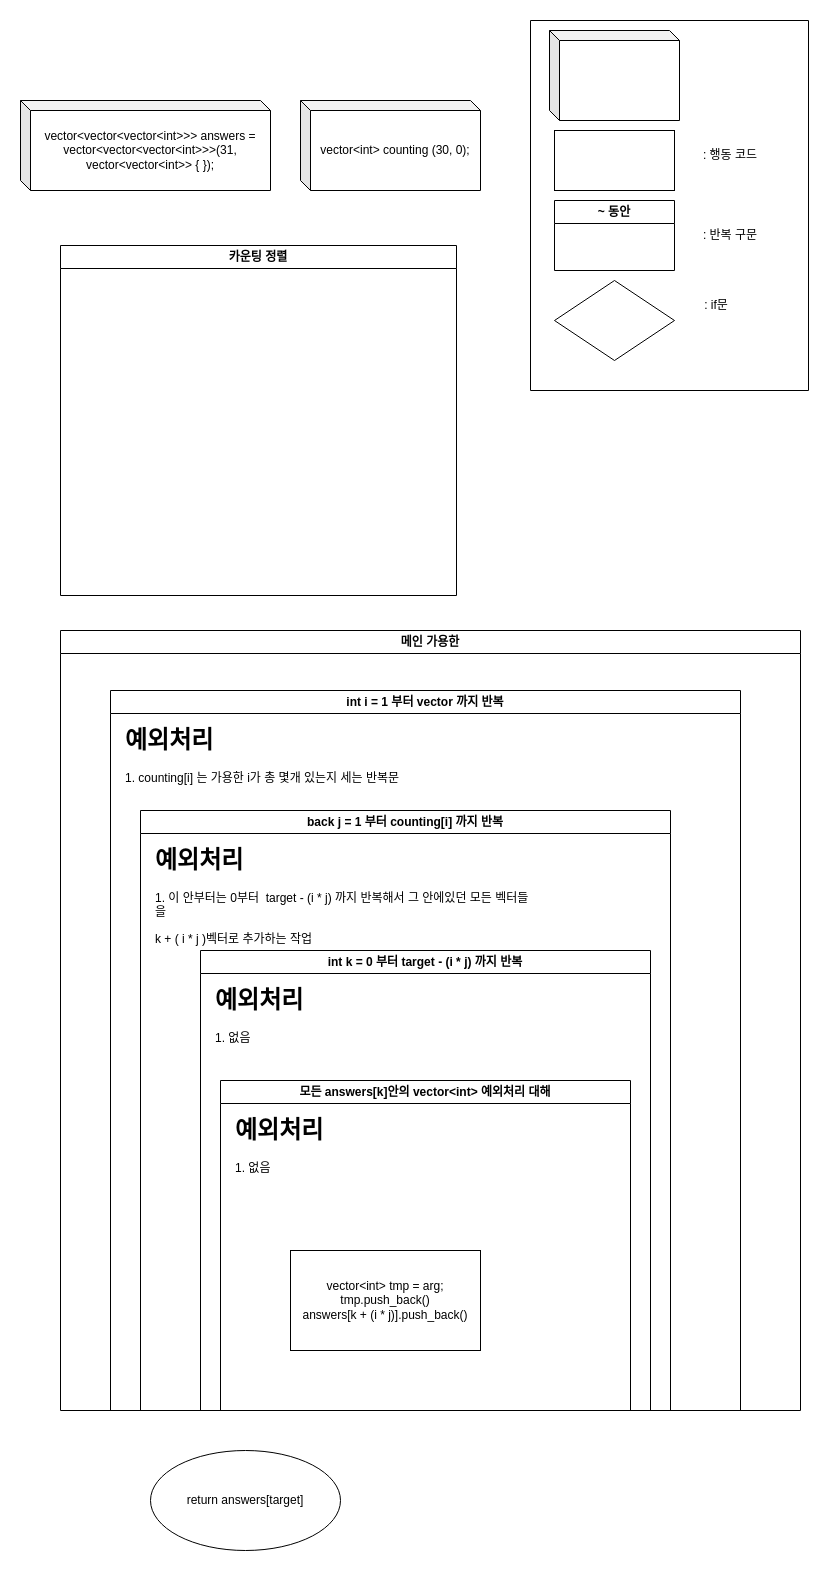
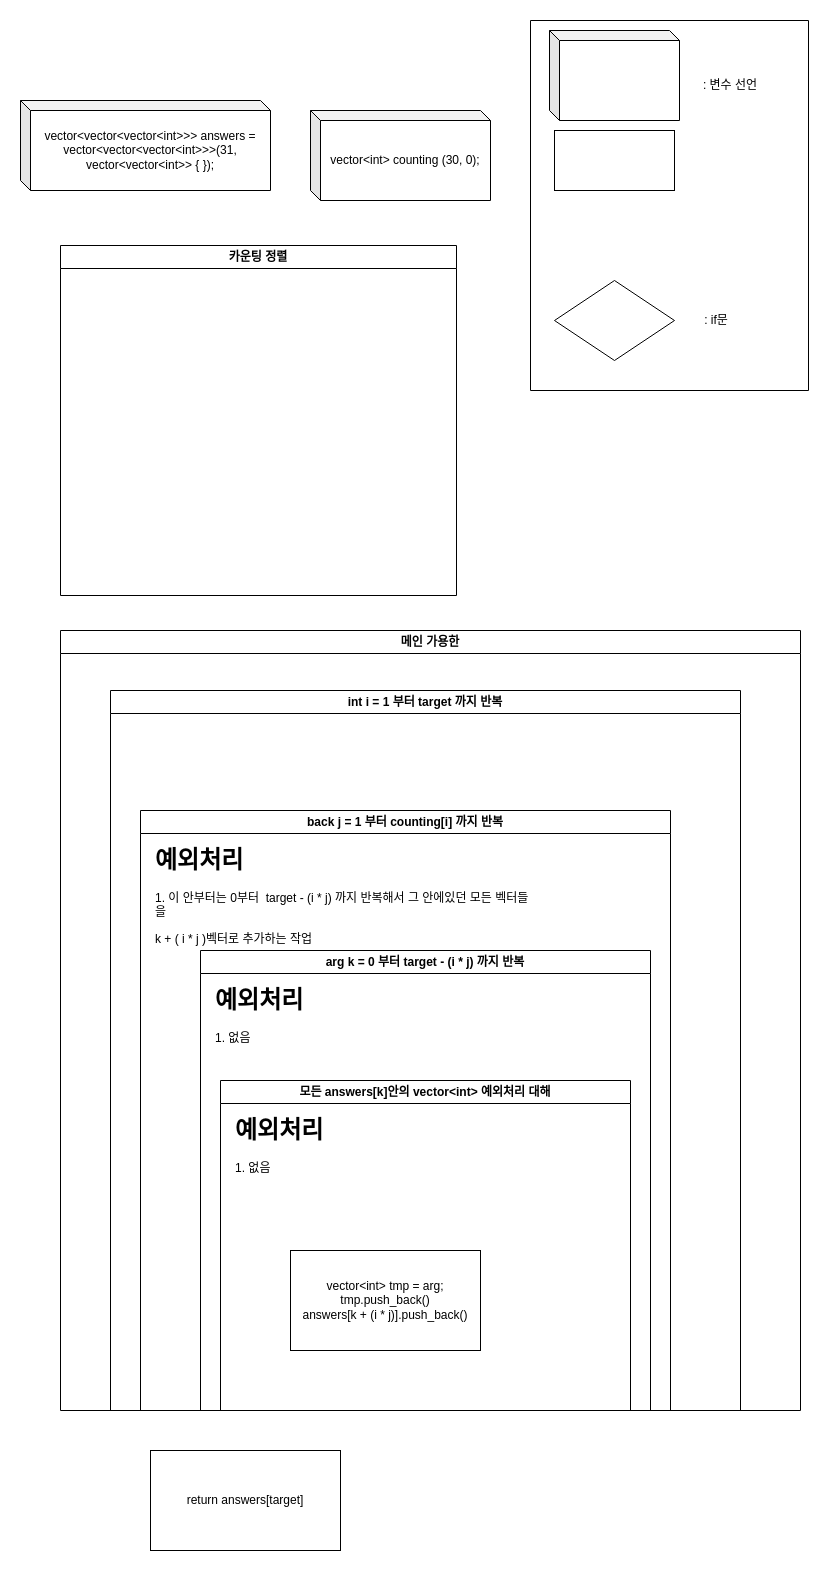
none -> (731, 86)
(391, 146) -> (401, 156)
(731, 156) -> none
(615, 236) -> none
(731, 236) -> none
(717, 306) -> (717, 321)
(426, 703) -> (426, 703)
(351, 766) -> none
(426, 963) -> (426, 963)
(246, 1501) -> (246, 1501)
